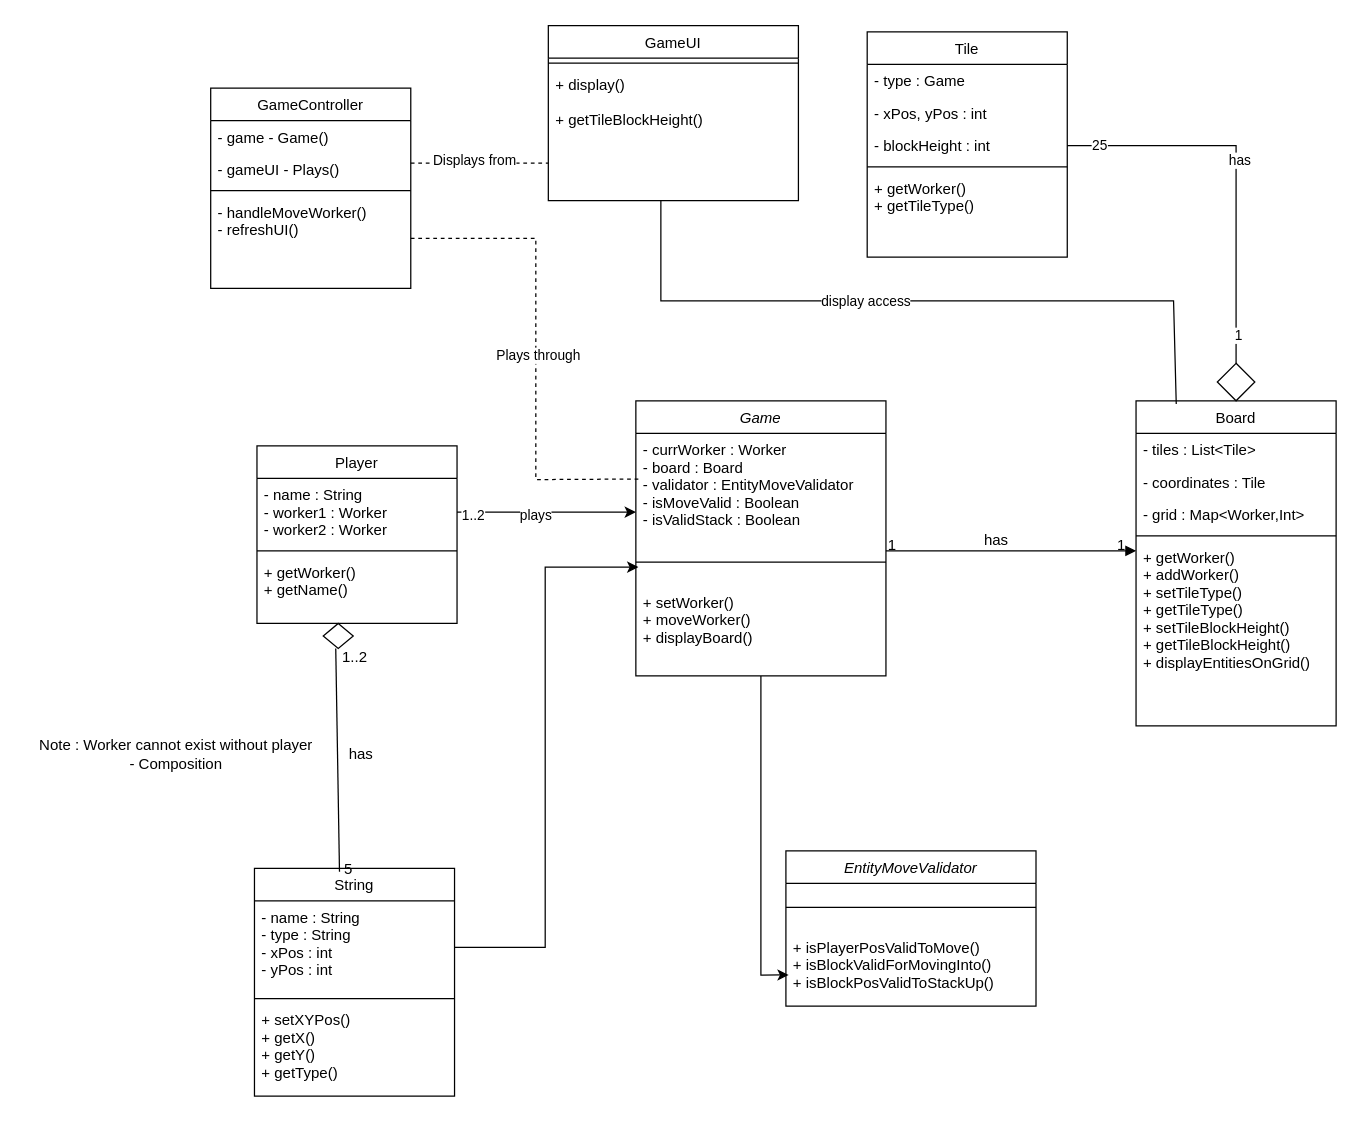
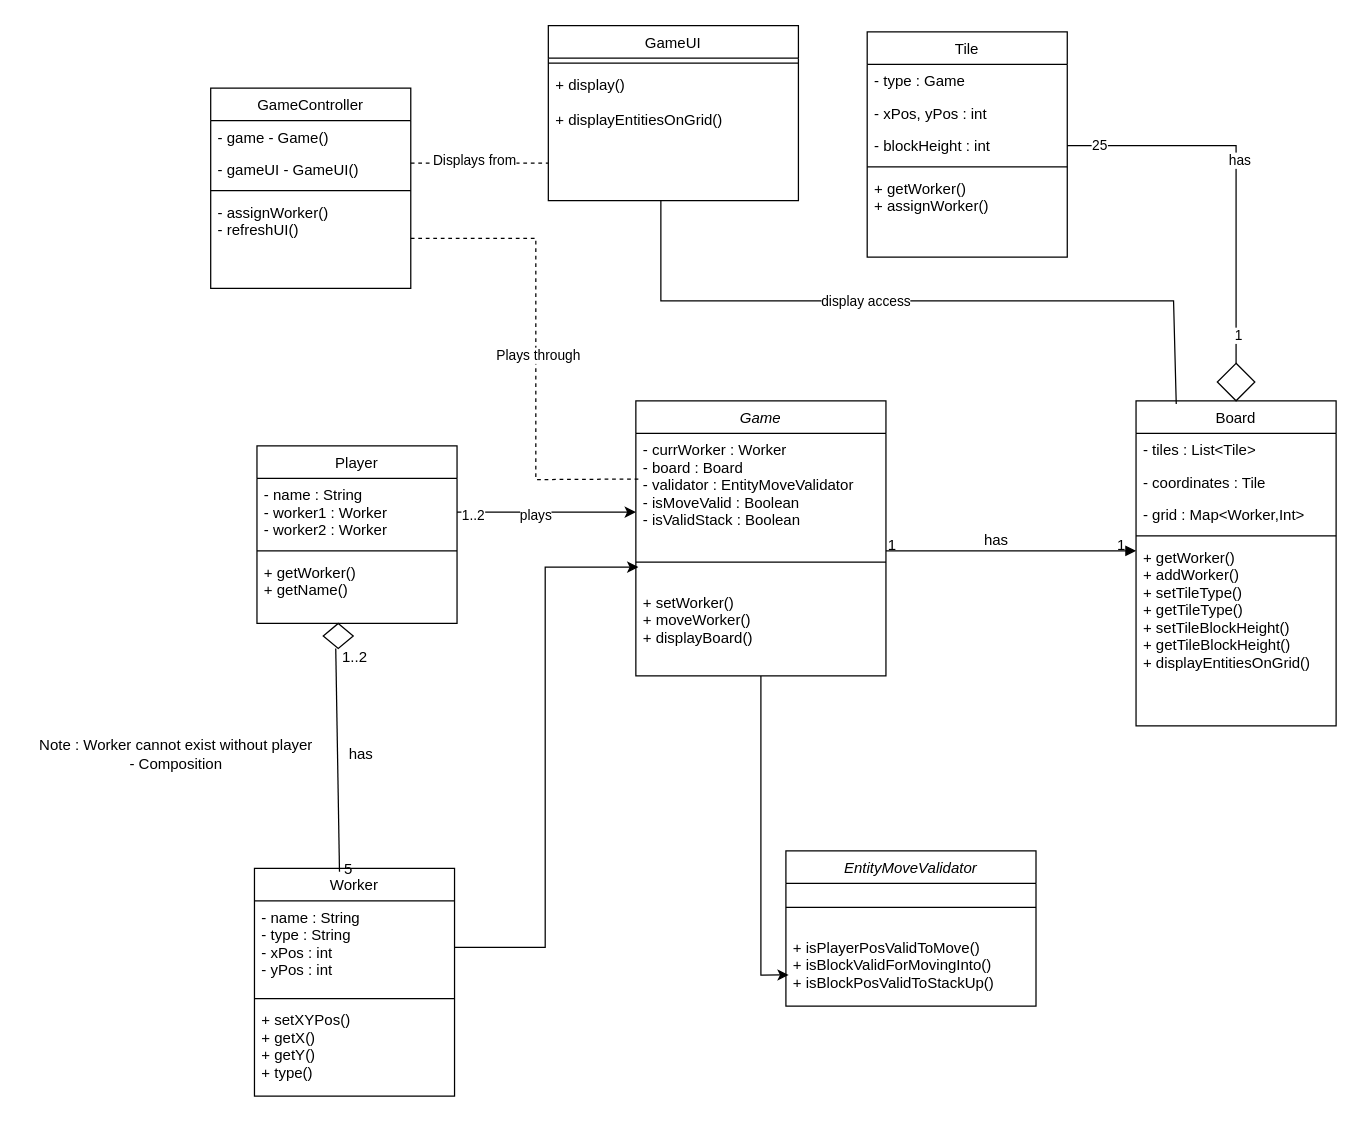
(595, 85) -> (595, 85)
(285, 170) -> (291, 170)
(926, 189) -> (926, 189)
(298, 213) -> (281, 213)
(354, 885) -> (354, 885)
(310, 1020) -> (310, 1020)
